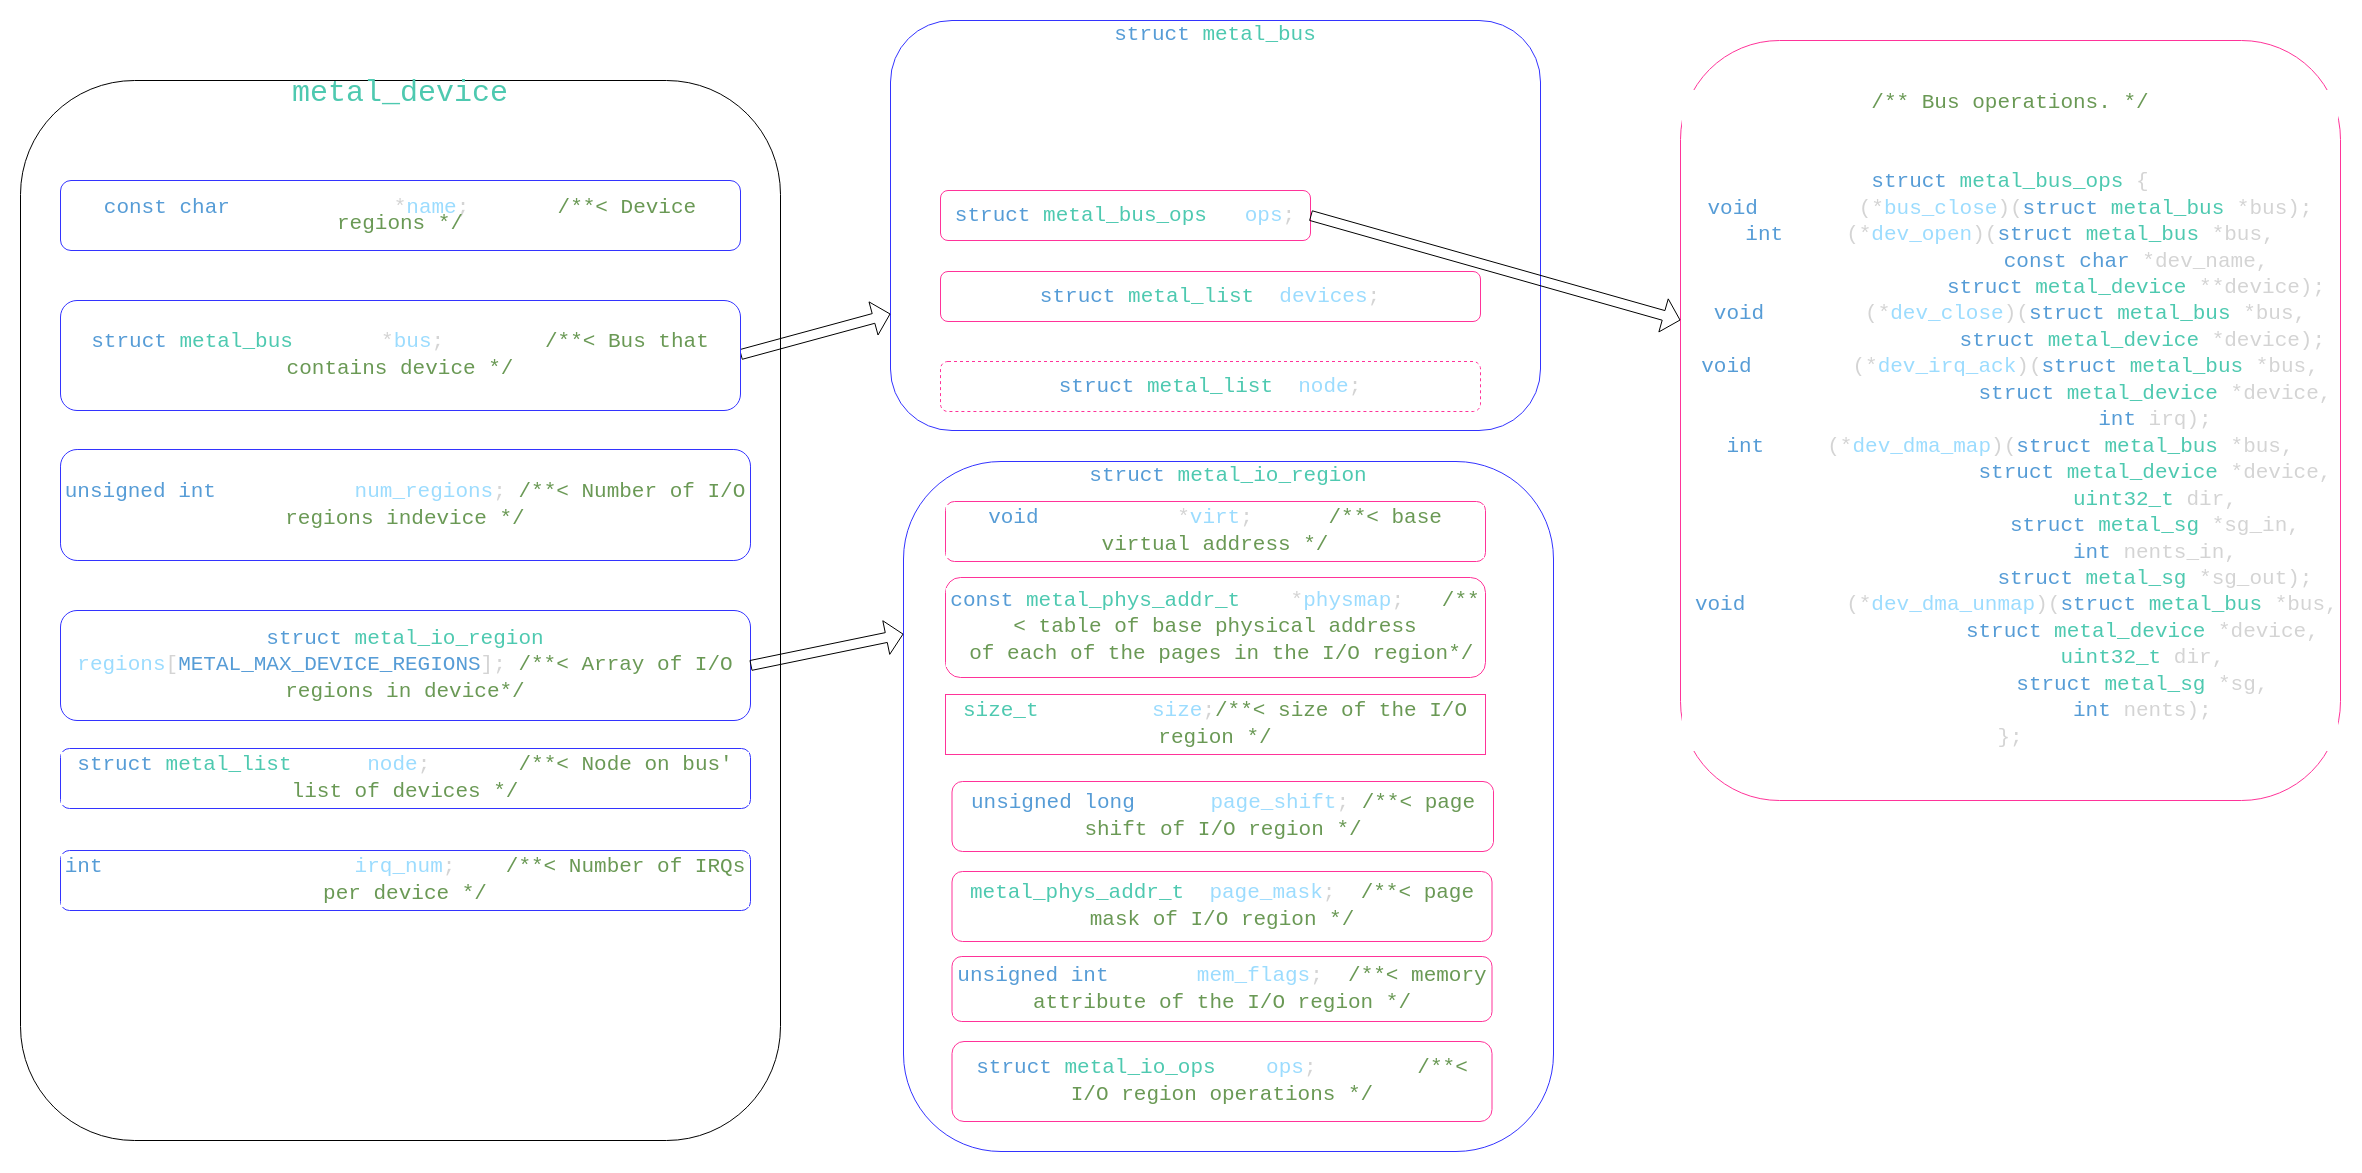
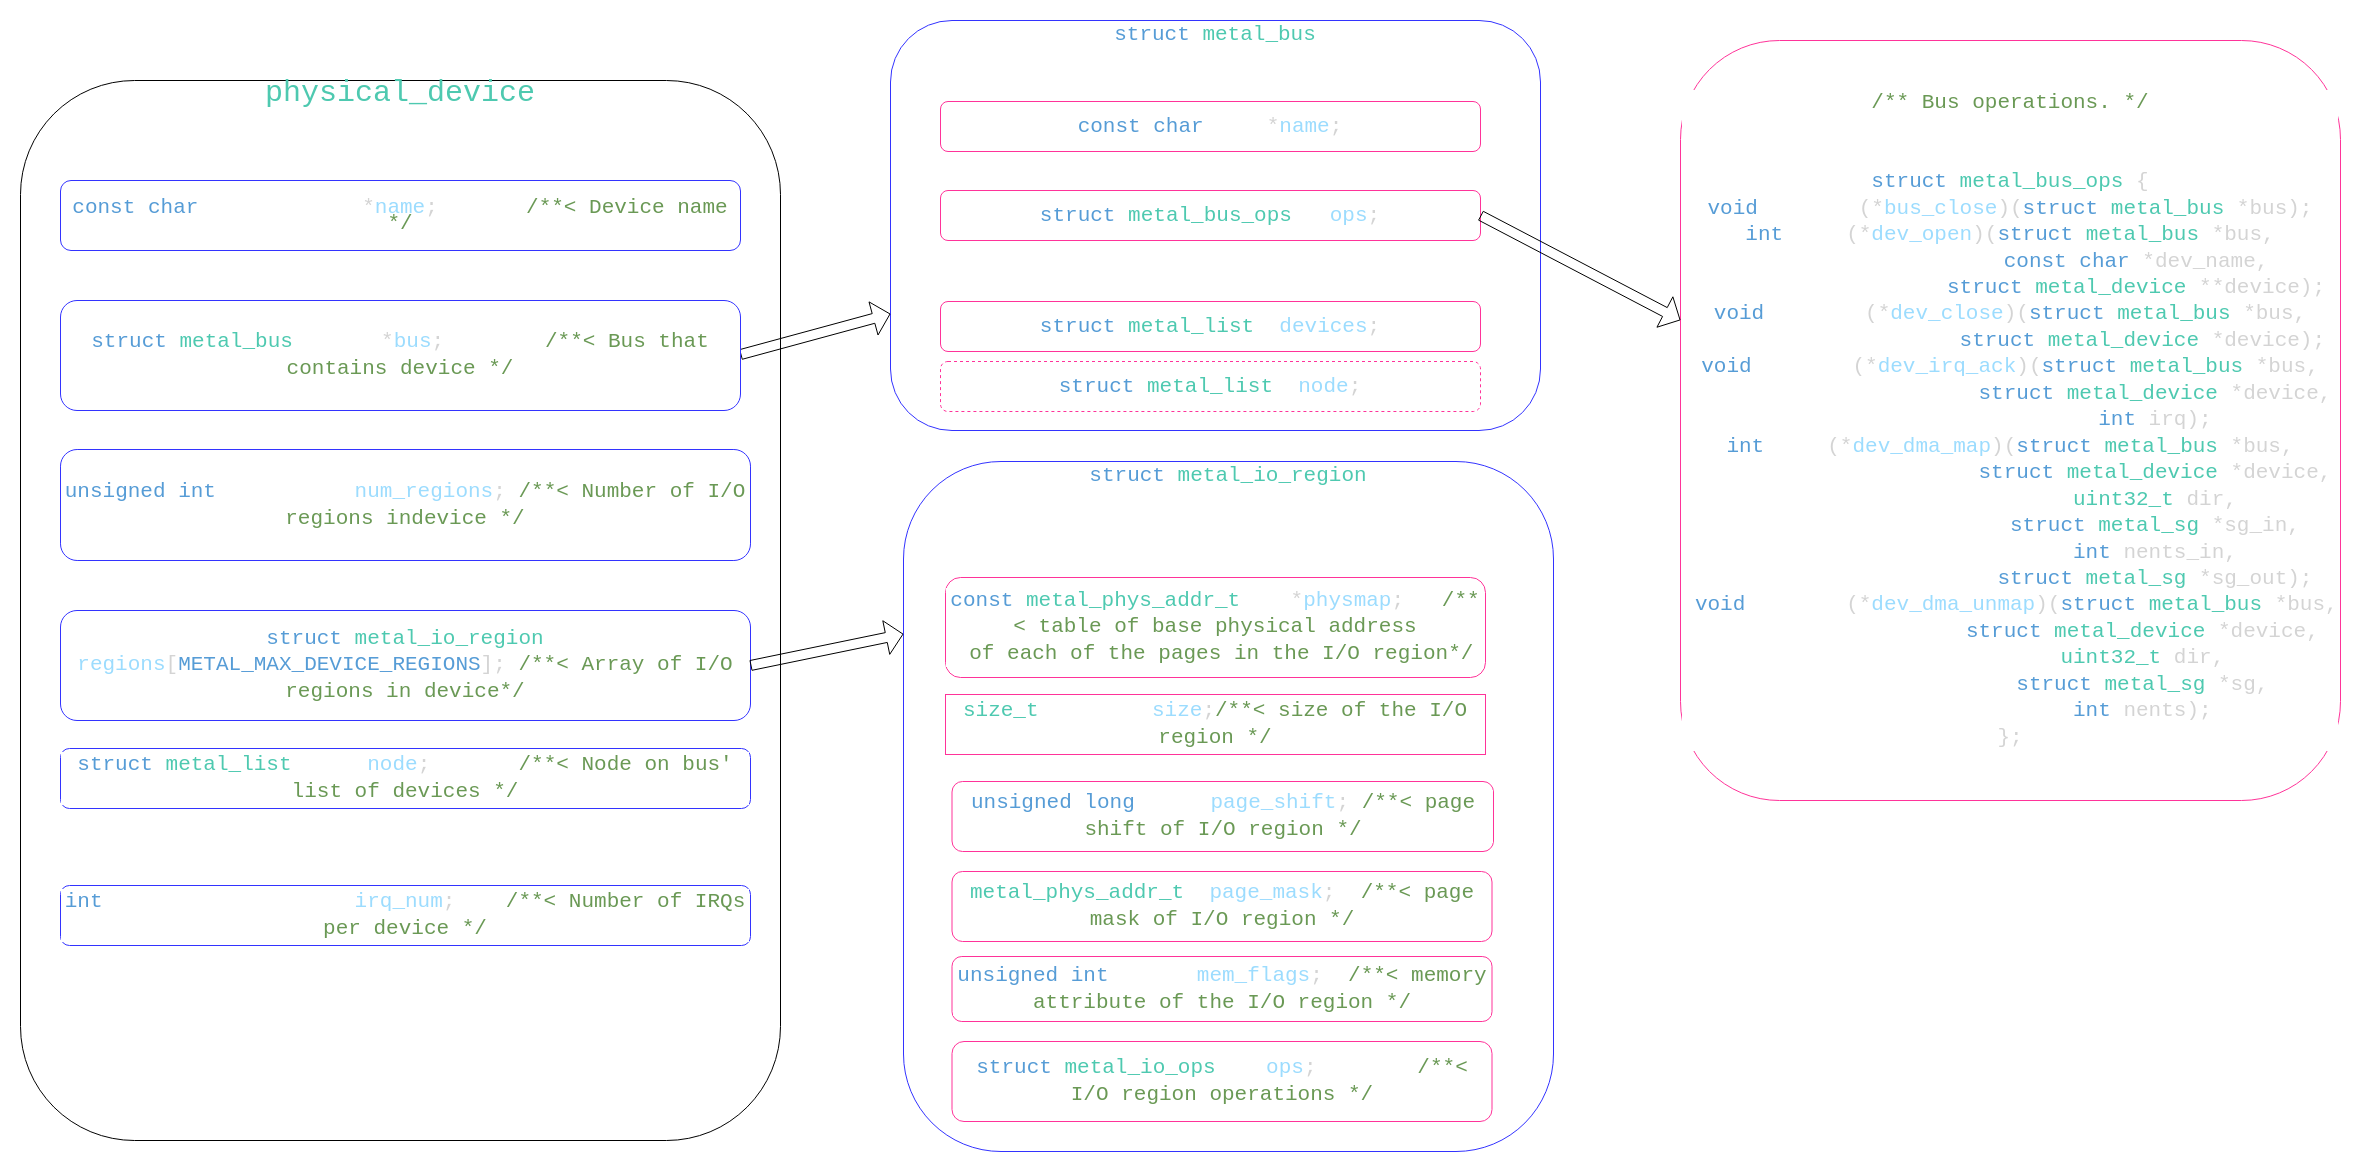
(401, 95) -> (401, 95)
none -> (1211, 127)
(401, 216) -> (401, 216)
(1126, 216) -> (1211, 216)
(1211, 297) -> (1211, 327)
(1216, 532) -> none
(406, 881) -> (406, 916)
